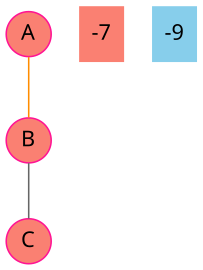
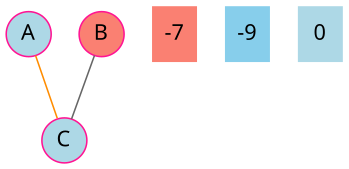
(29, 34) -> (29, 34)
none -> (320, 34)
(29, 87) -> (46, 87)
(29, 241) -> (64, 140)
